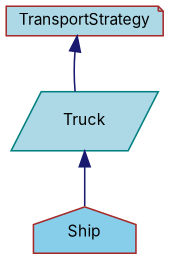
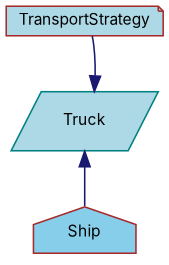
(74, 72) -> (95, 56)
